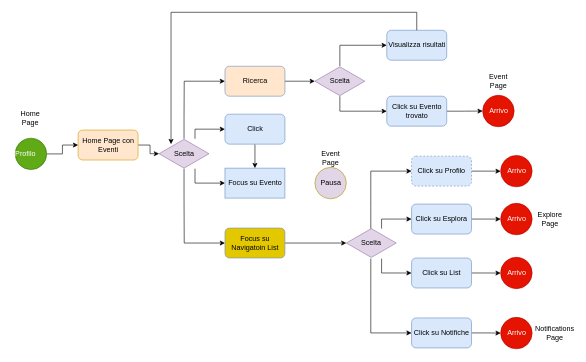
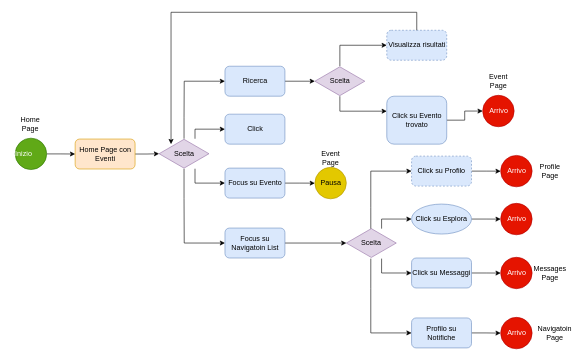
(417, 45) -> (417, 45)
(255, 81) -> (255, 81)
(417, 111) -> (417, 120)
(30, 119) -> (30, 125)
(108, 145) -> (105, 154)
(31, 154) -> (31, 154)
(255, 162) -> none
none -> (551, 171)
(255, 183) -> (255, 183)
none -> (309, 183)
(331, 183) -> (331, 183)
(442, 219) -> (442, 219)
(551, 219) -> none
(255, 243) -> (255, 243)
(442, 273) -> (442, 273)
none -> (551, 273)
(442, 333) -> (442, 333)
(555, 333) -> (555, 333)
